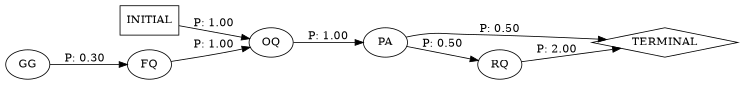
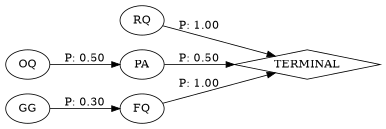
(149, 20) -> none
(328, 36) -> (85, 58)
(557, 49) -> (199, 26)
(438, 53) -> none
(207, 56) -> (215, 89)
